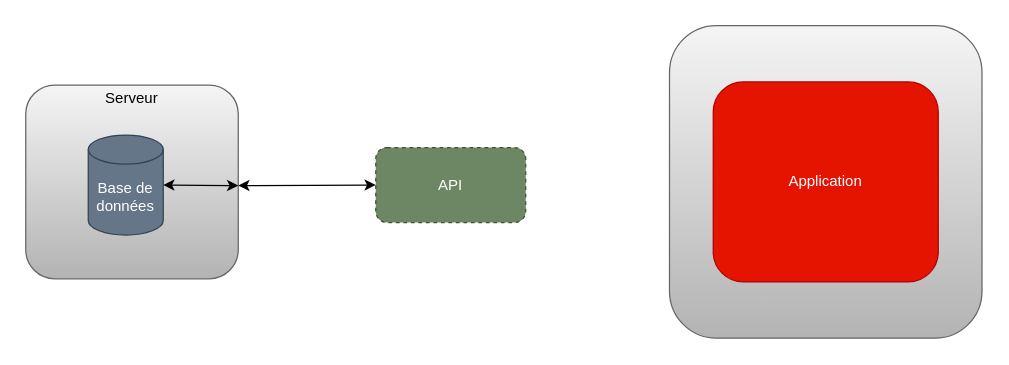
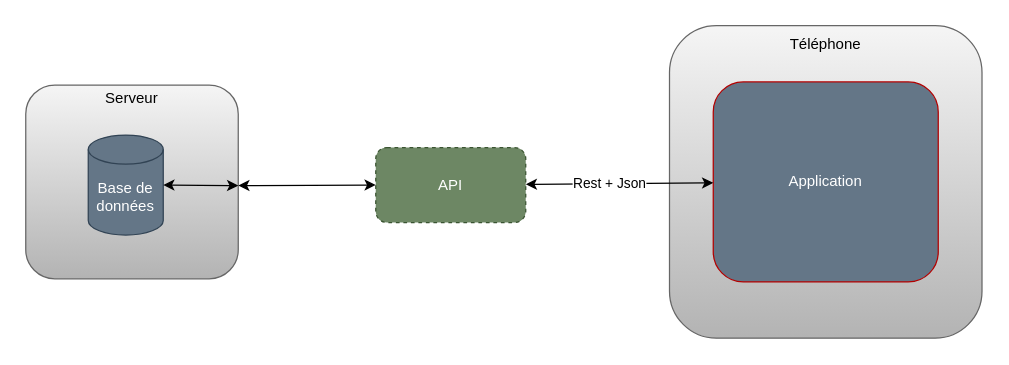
none -> (826, 44)
(826, 182) -> (826, 182)
none -> (619, 184)
